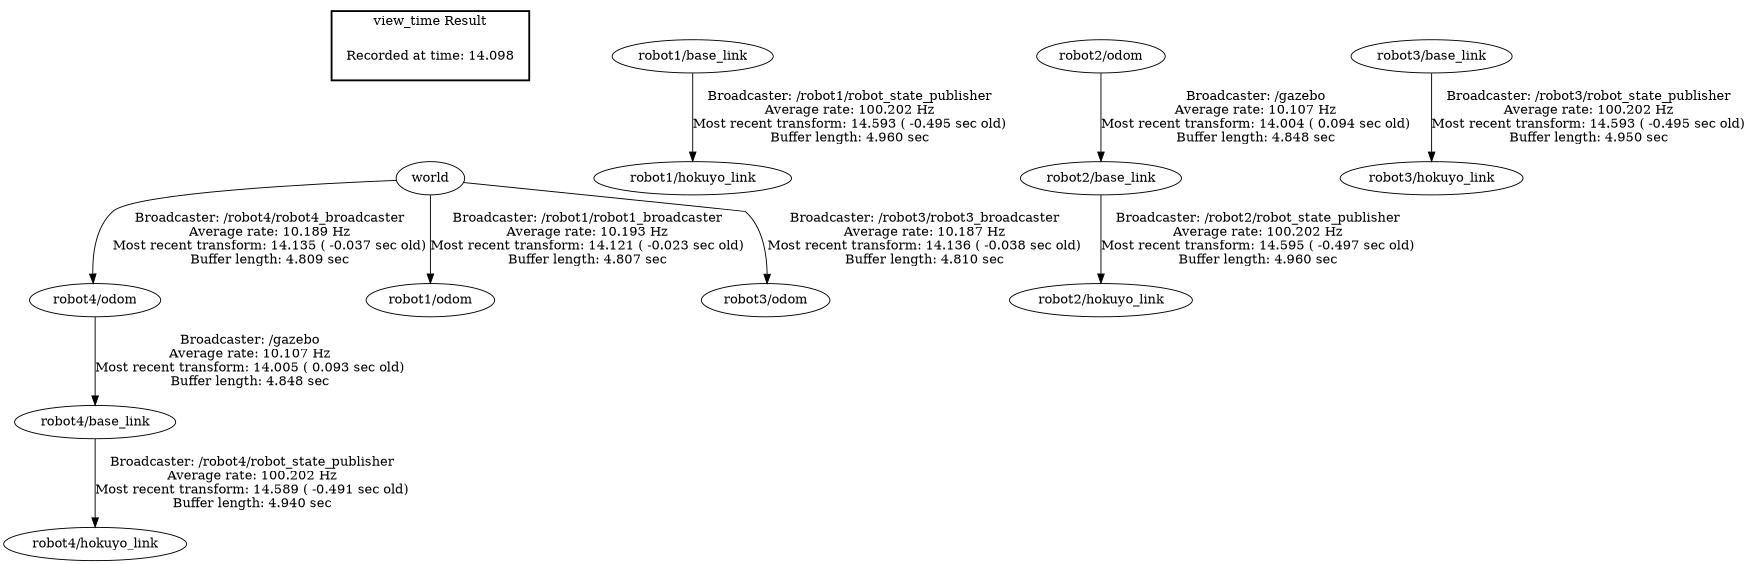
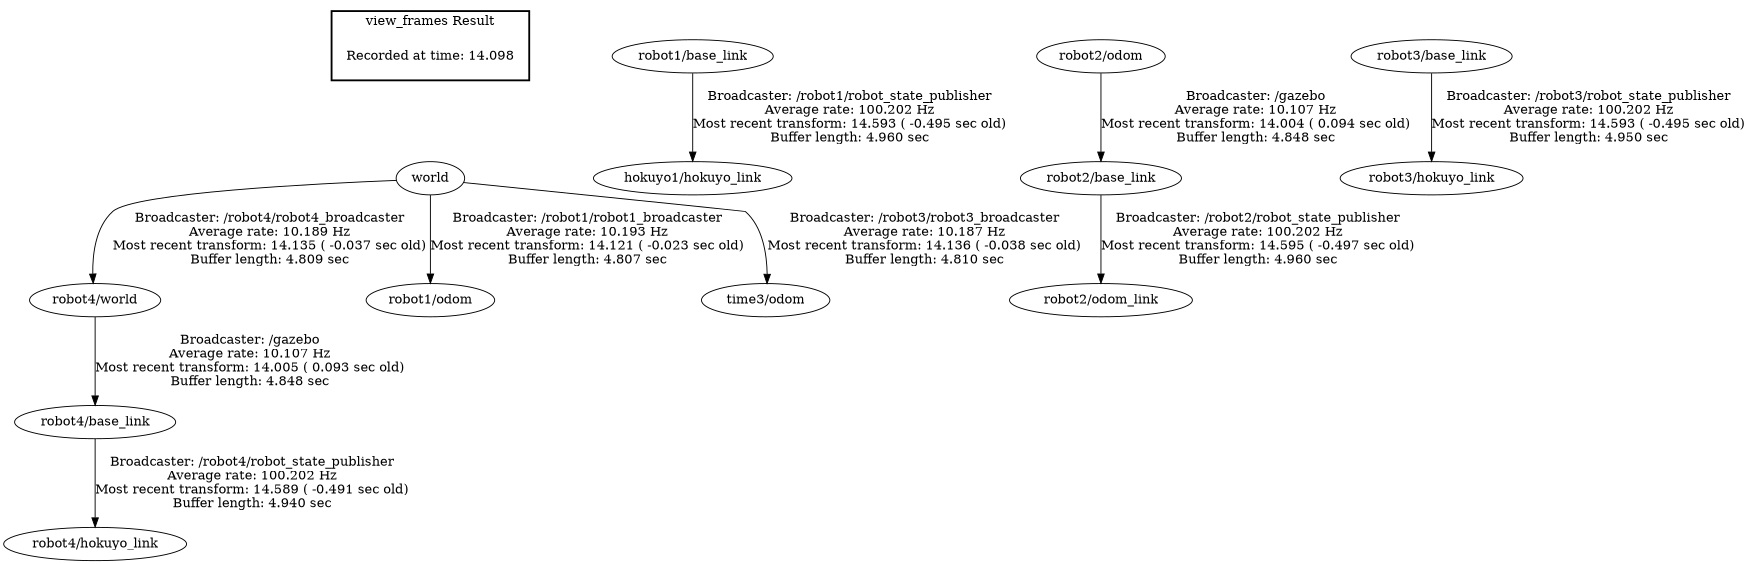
(430, 22) -> (430, 22)
(693, 178) -> (693, 178)
(95, 300) -> (95, 300)
(766, 300) -> (766, 300)
(1101, 300) -> (1101, 300)
